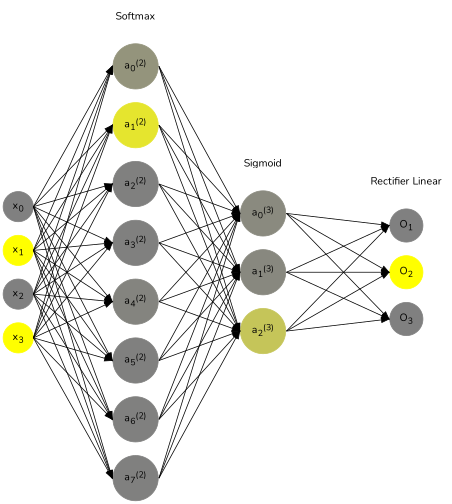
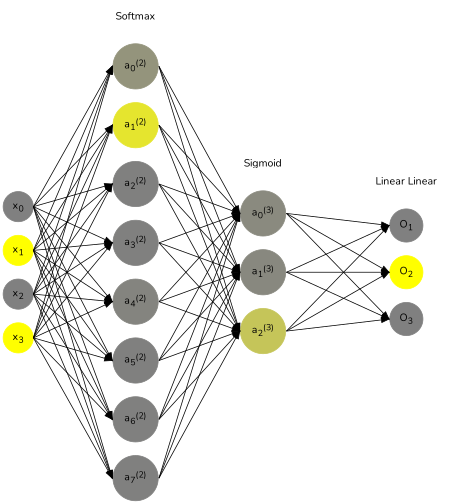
(406, 182) -> (406, 182)
